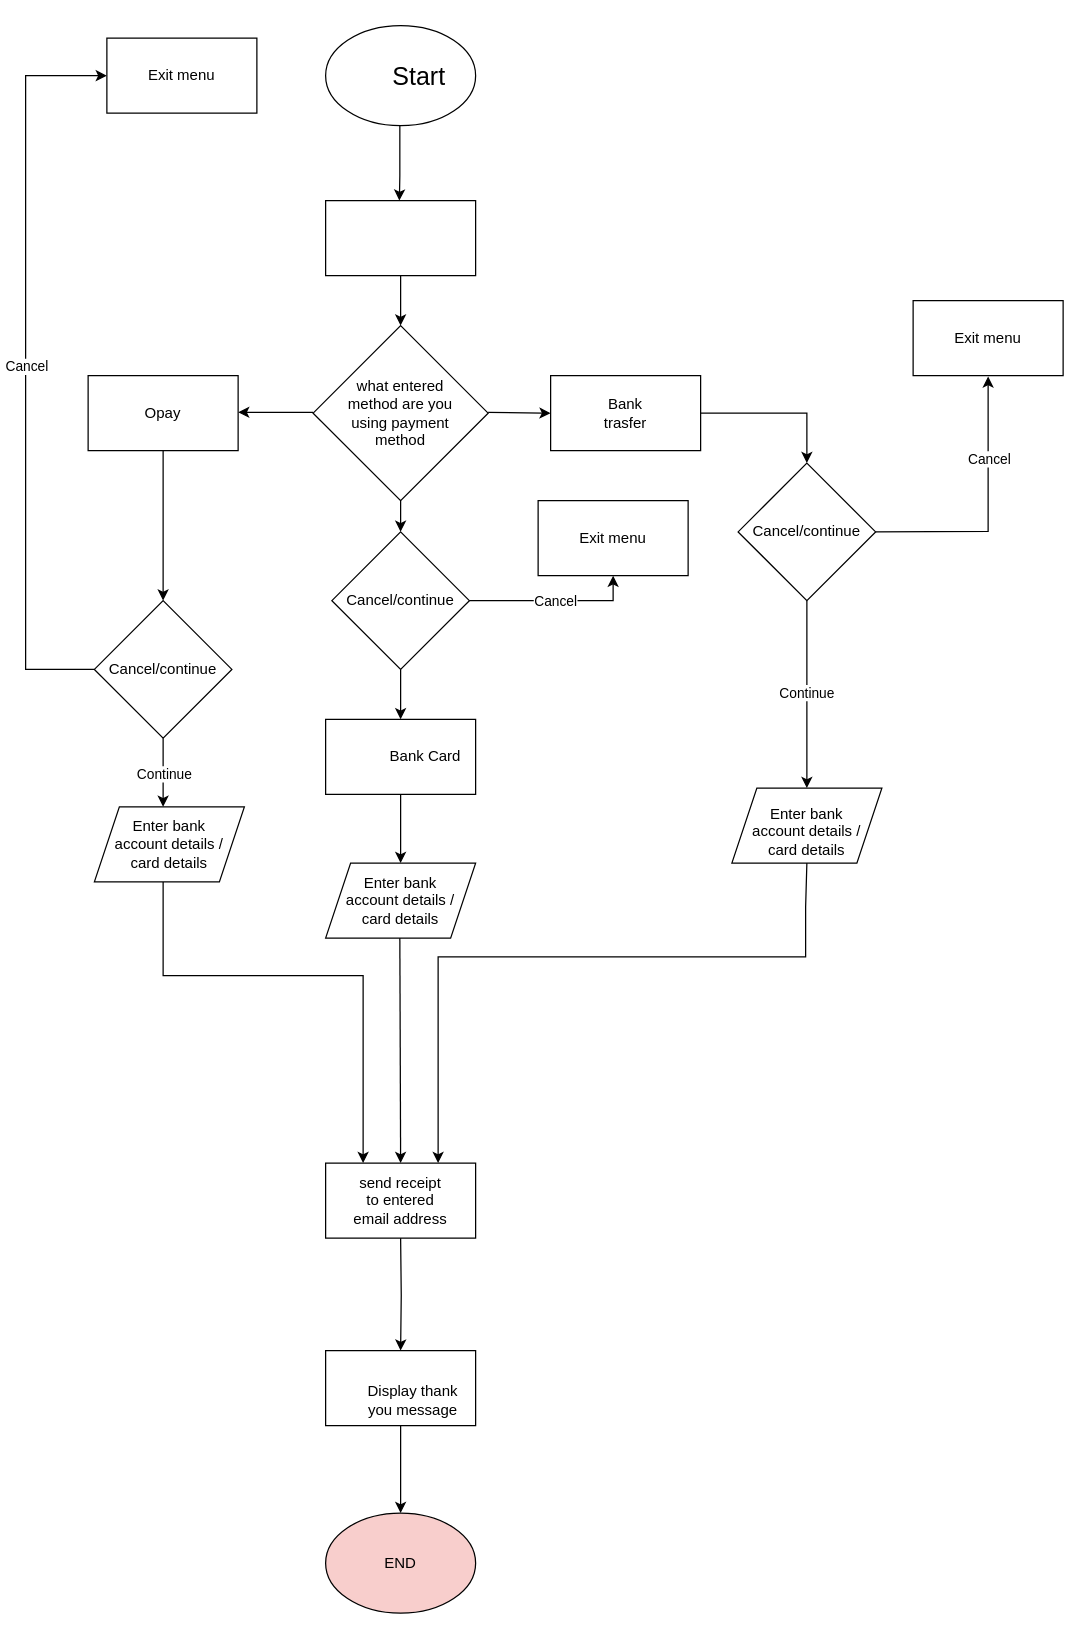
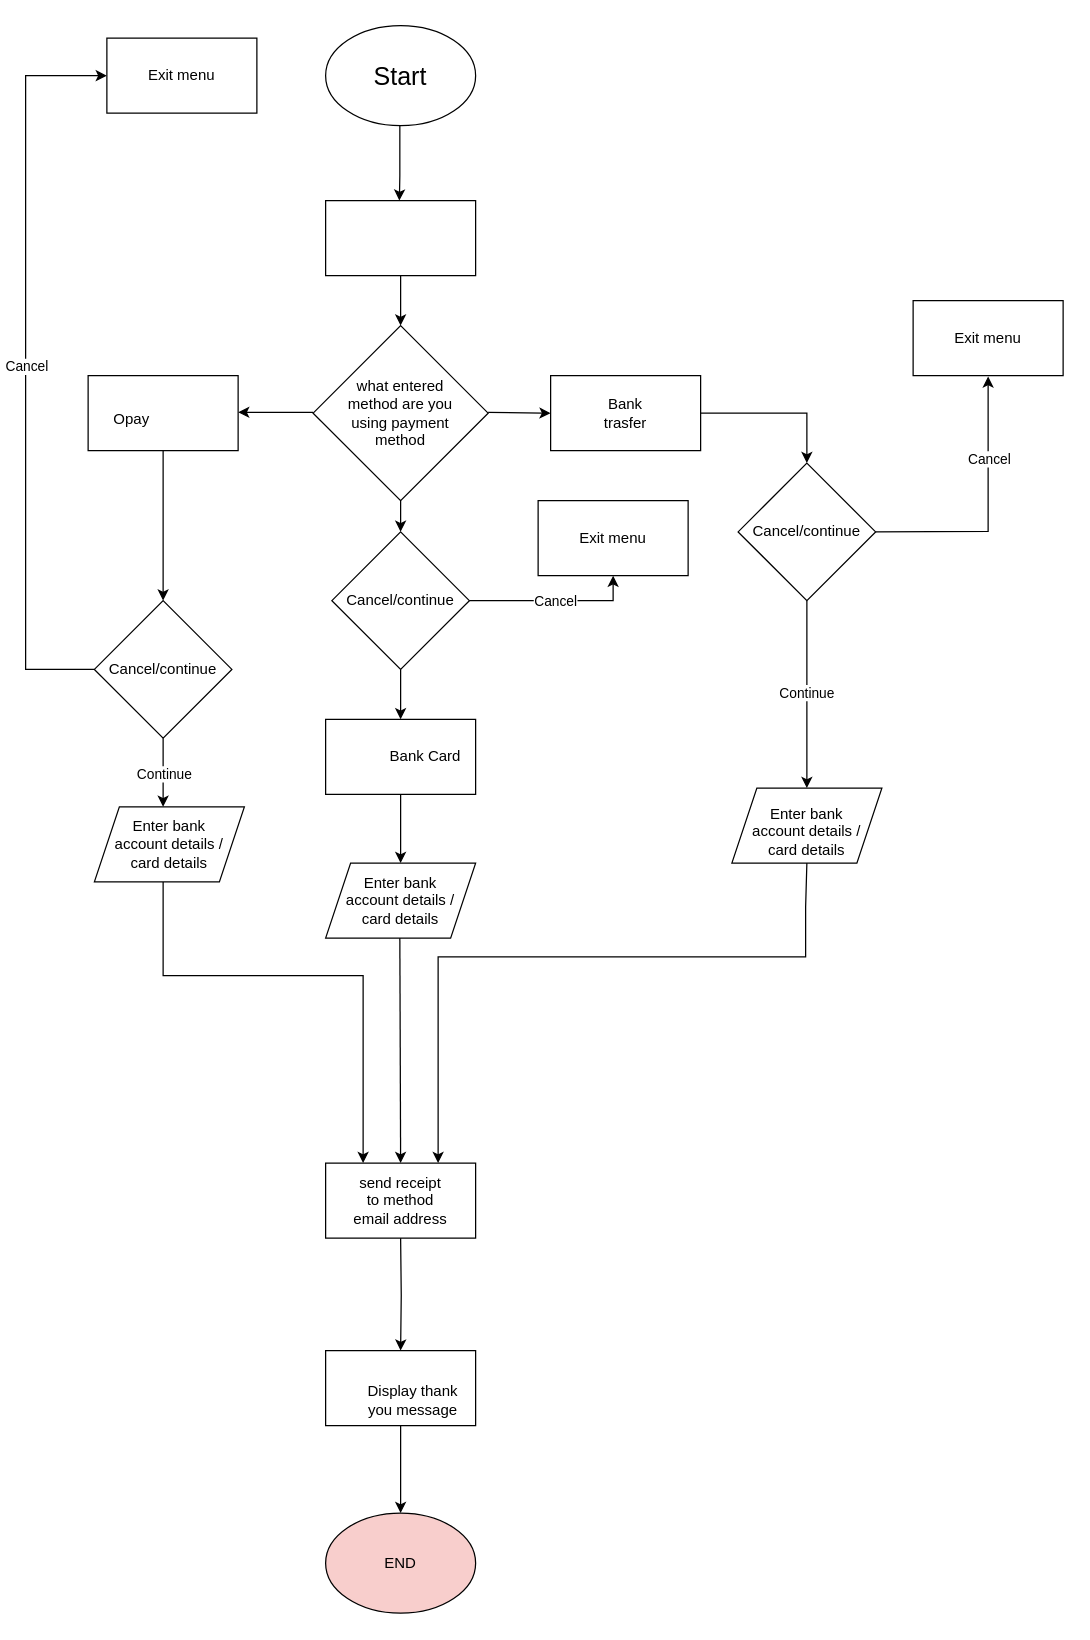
(419, 76) -> (401, 76)
(163, 413) -> (132, 419)
(401, 1201) -> (401, 1201)
